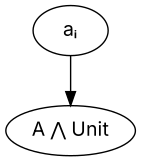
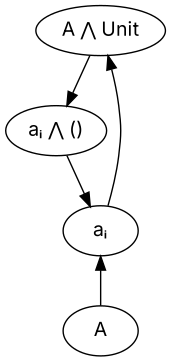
none -> (56, 131)
none -> (101, 331)
